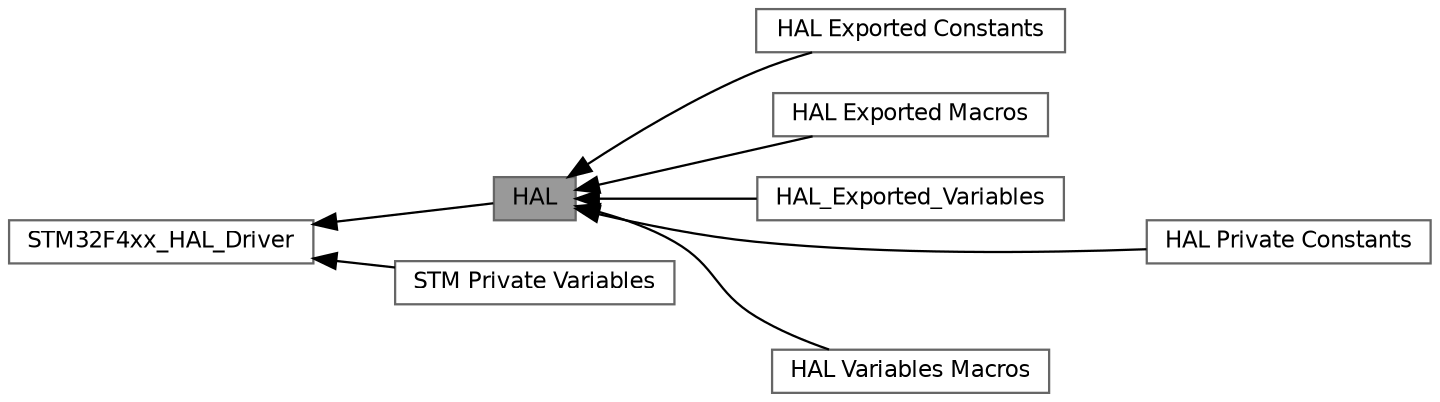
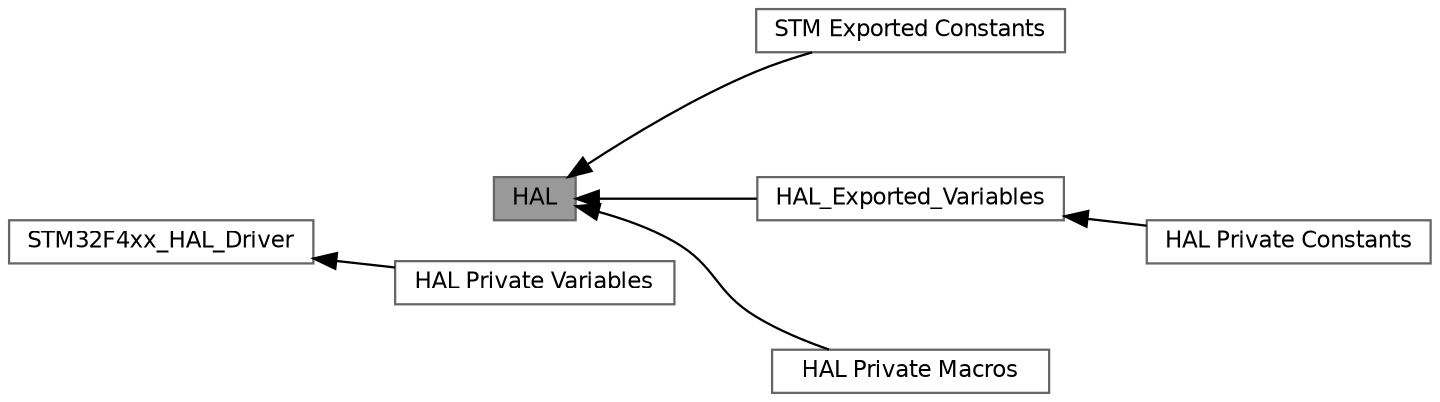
(911, 31) -> (911, 31)
(911, 115) -> none
(415, 212) -> none
(871, 249) -> (1117, 222)
(535, 283) -> (535, 283)
(911, 371) -> (911, 371)
